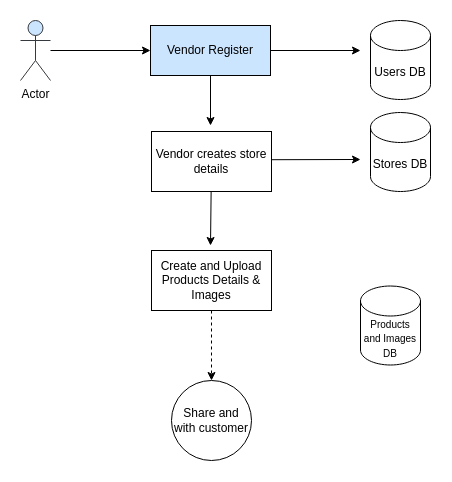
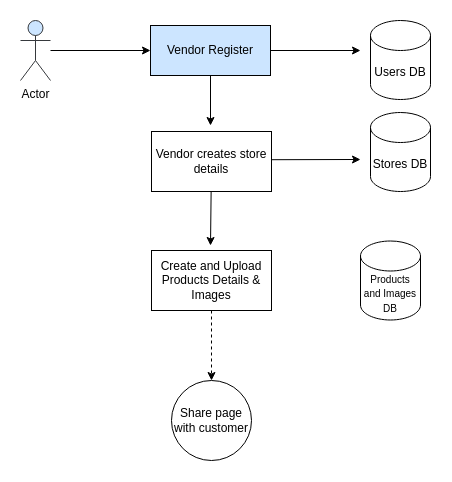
(391, 326) -> (391, 281)
(212, 421) -> (212, 421)
